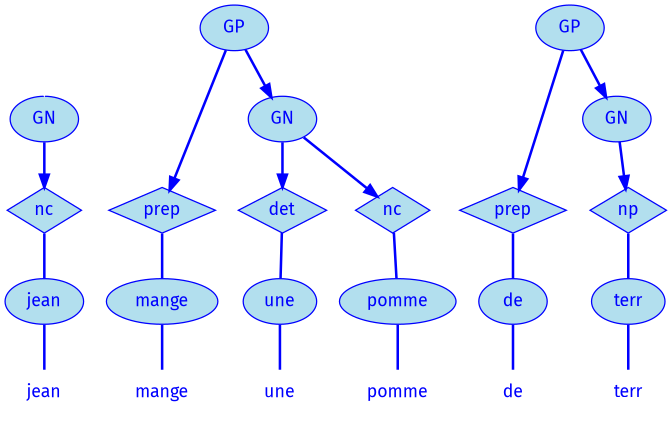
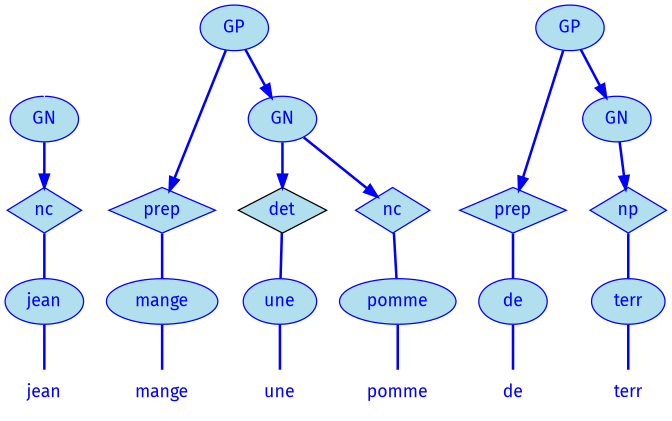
(282, 210) -> (282, 210)
